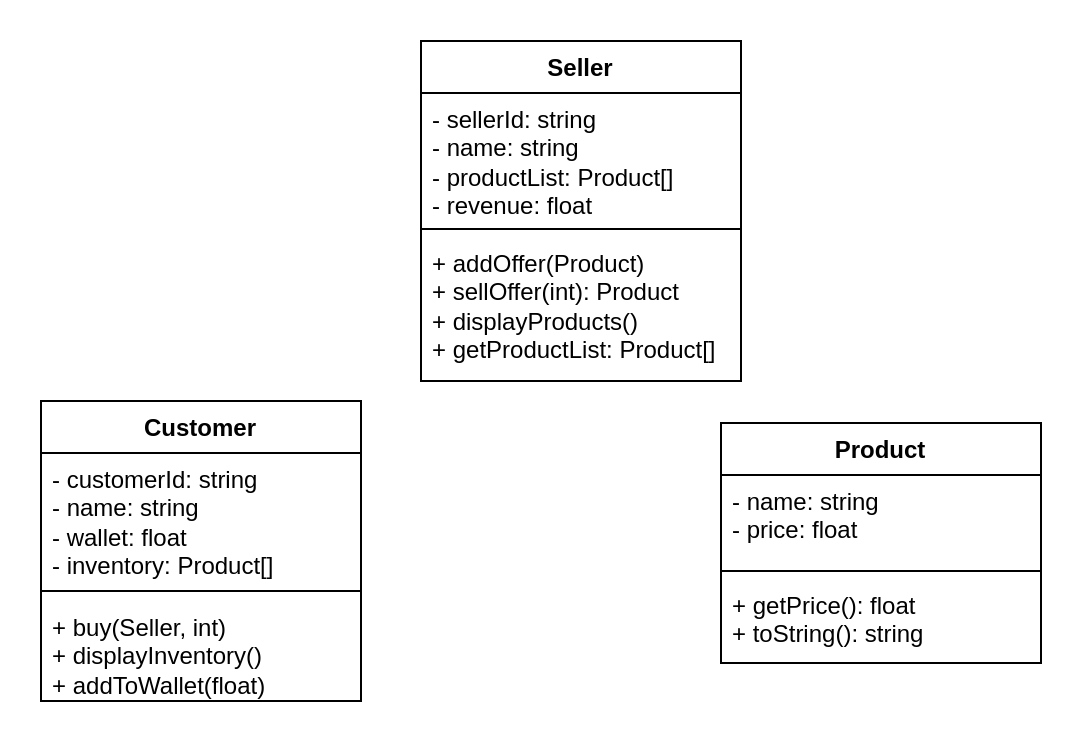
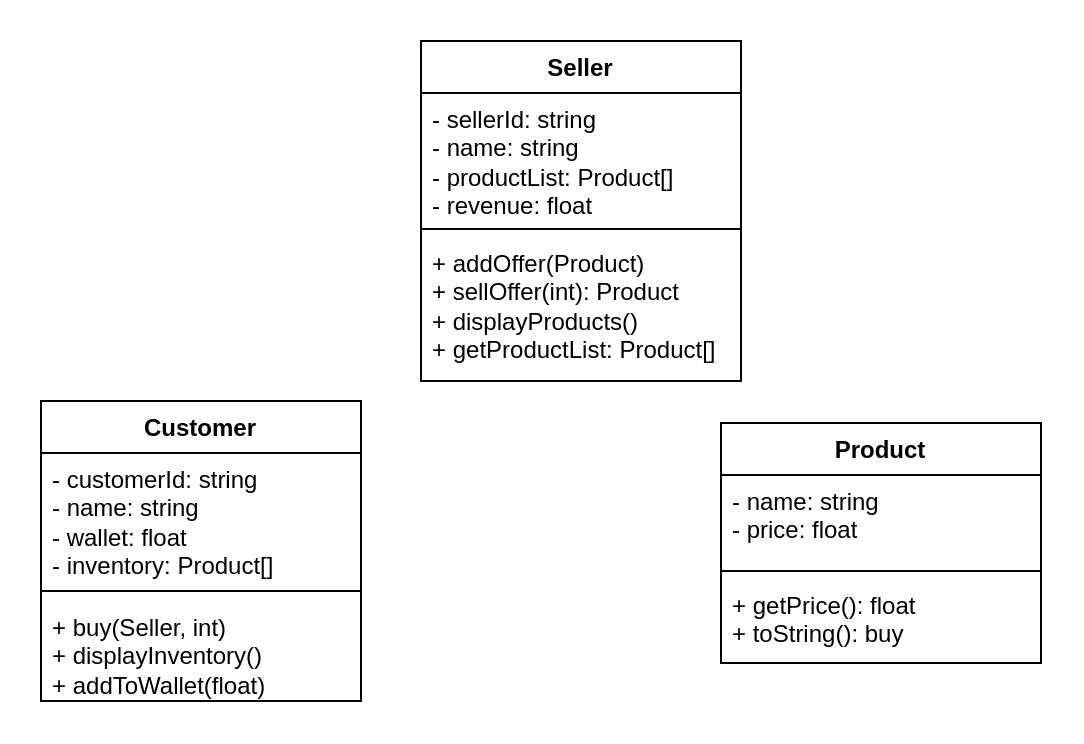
(852, 622) -> (845, 622)
